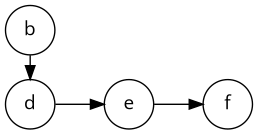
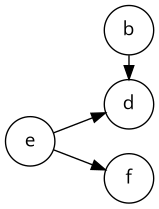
(73, 104) -> (73, 125)
